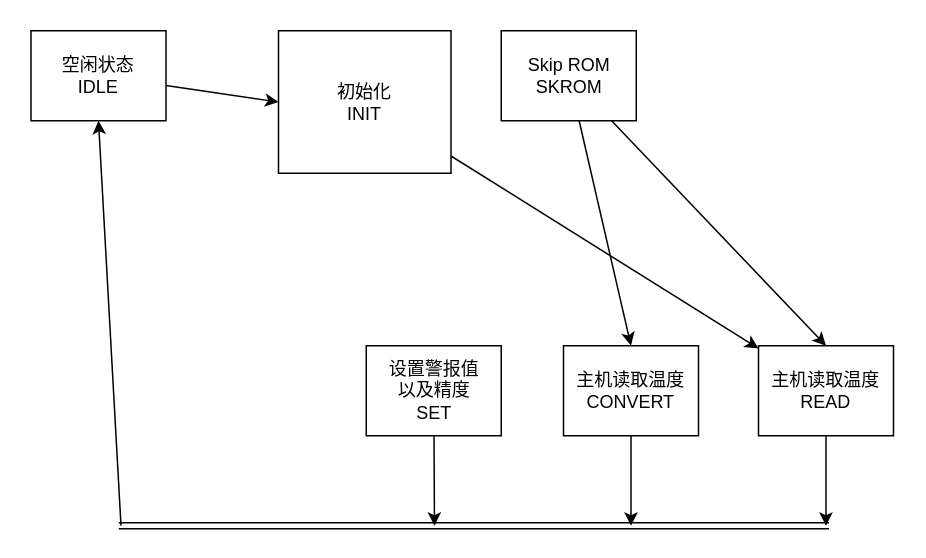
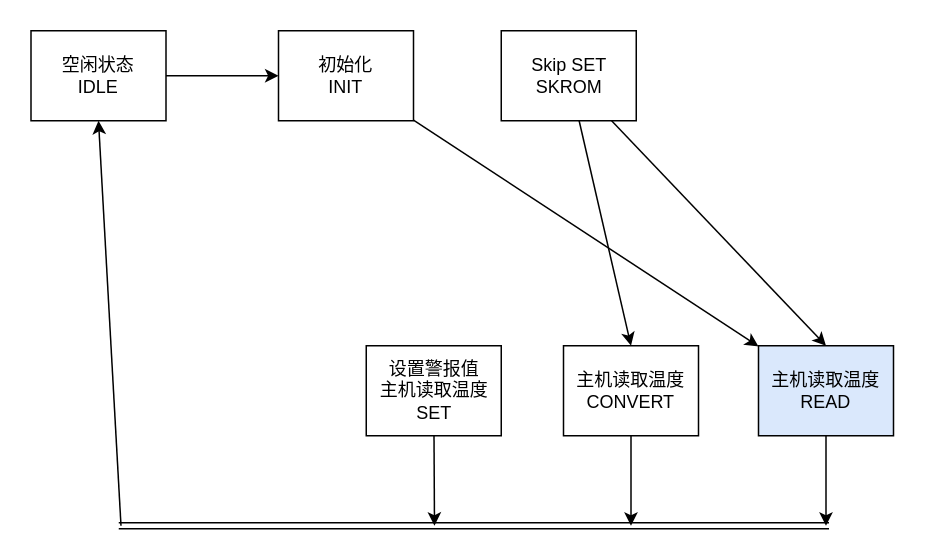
(569, 76) -> (569, 76)
(365, 102) -> (346, 76)
(434, 391) -> (434, 391)
(826, 391) -> (826, 391)
